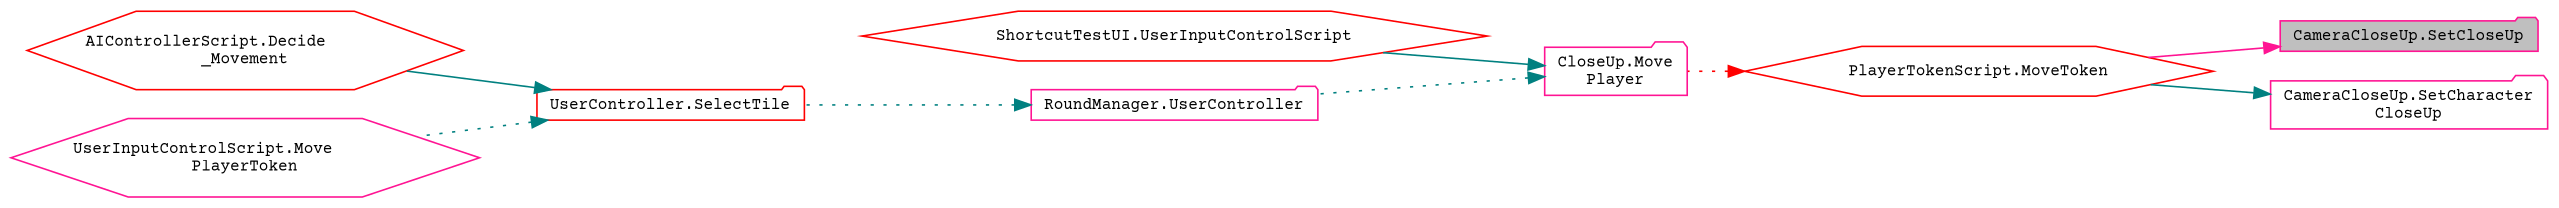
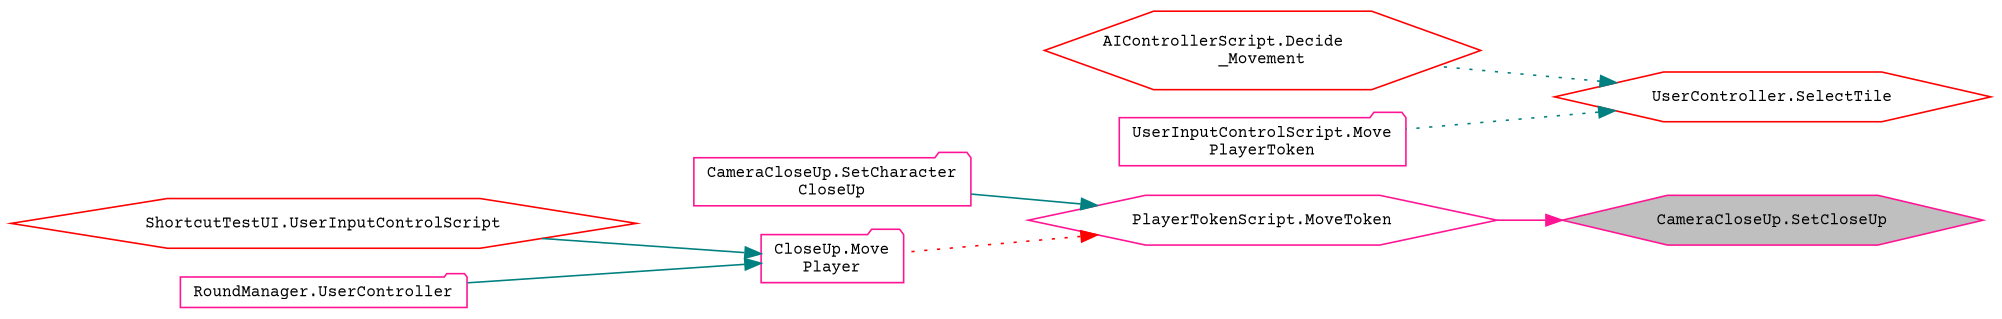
(2409, 36) -> (1773, 220)
(1979, 71) -> (1263, 220)
(471, 79) -> (1519, 74)
(1423, 86) -> (606, 274)
(2202, 89) -> (1026, 199)
(671, 105) -> (1773, 97)
(910, 105) -> none
(245, 158) -> (1263, 142)
